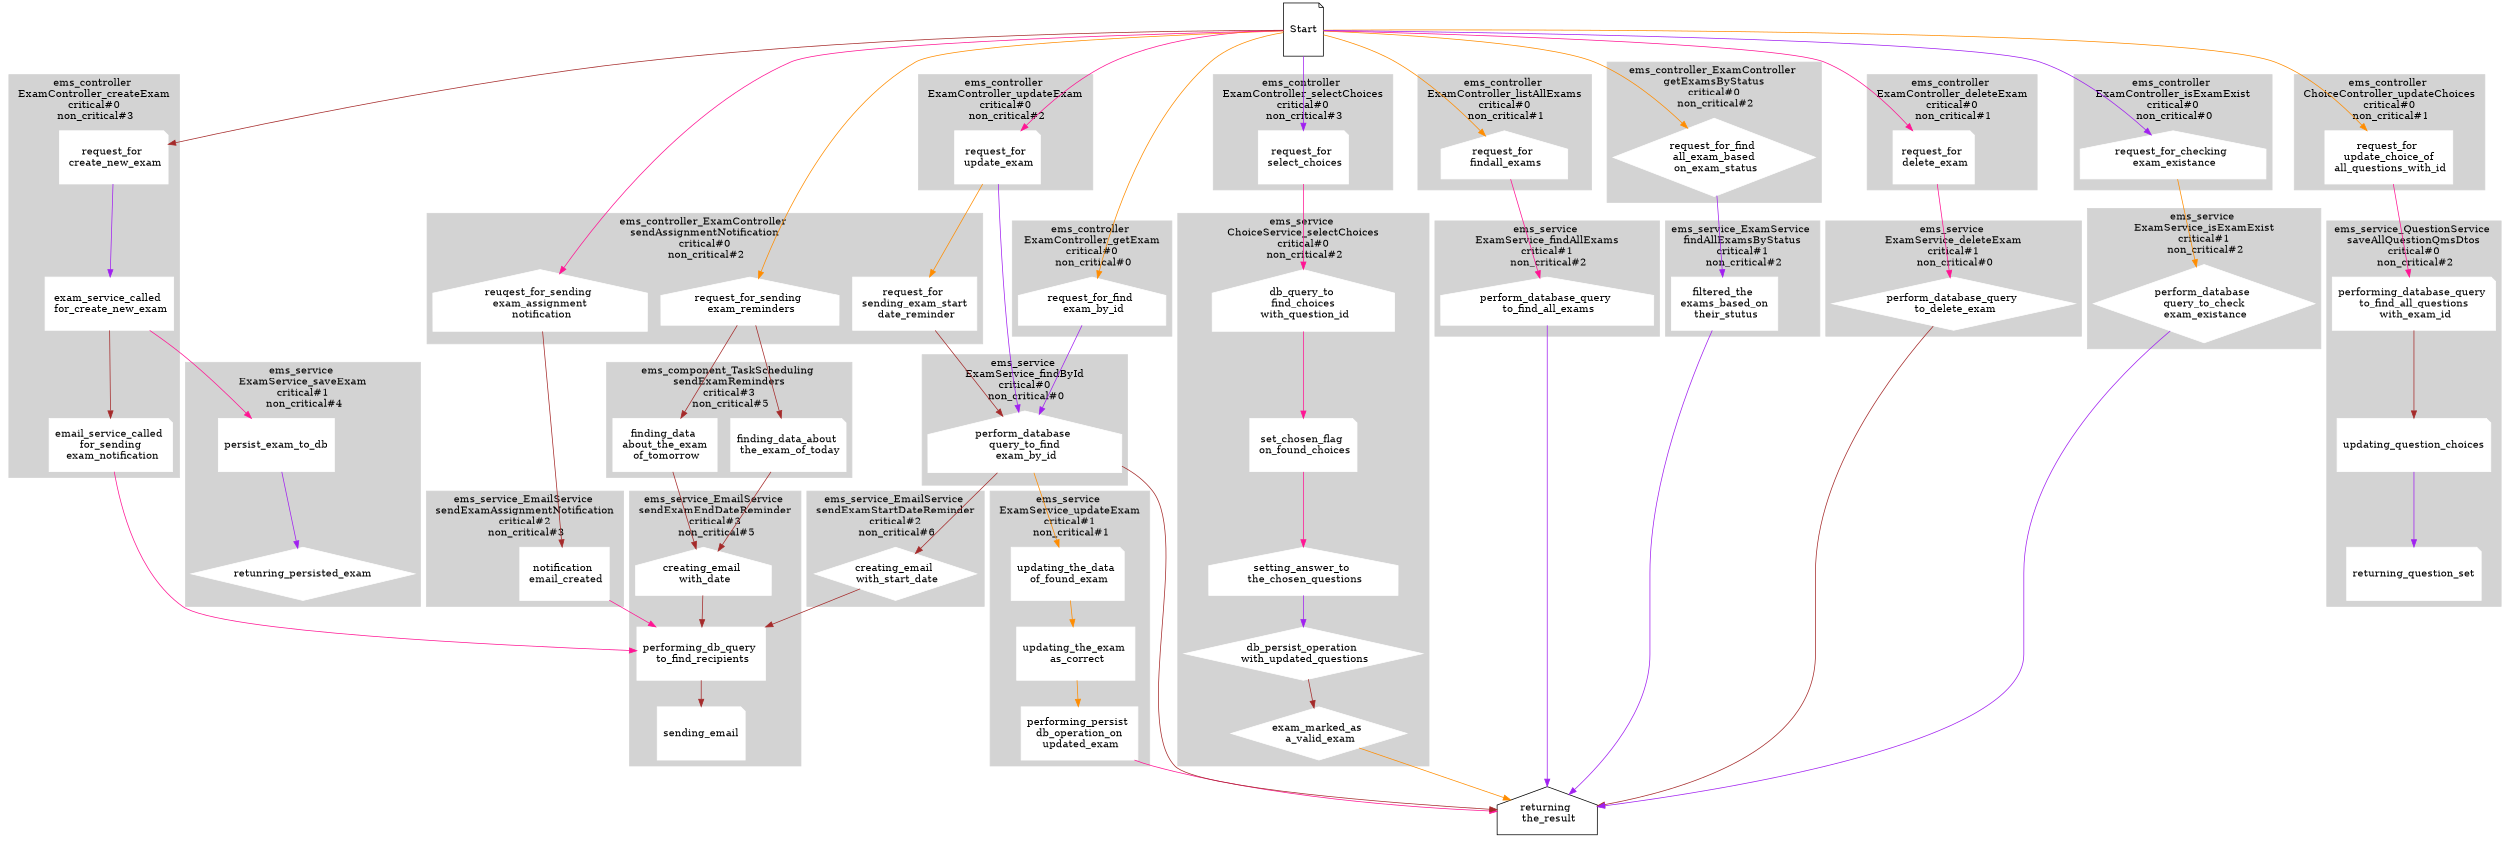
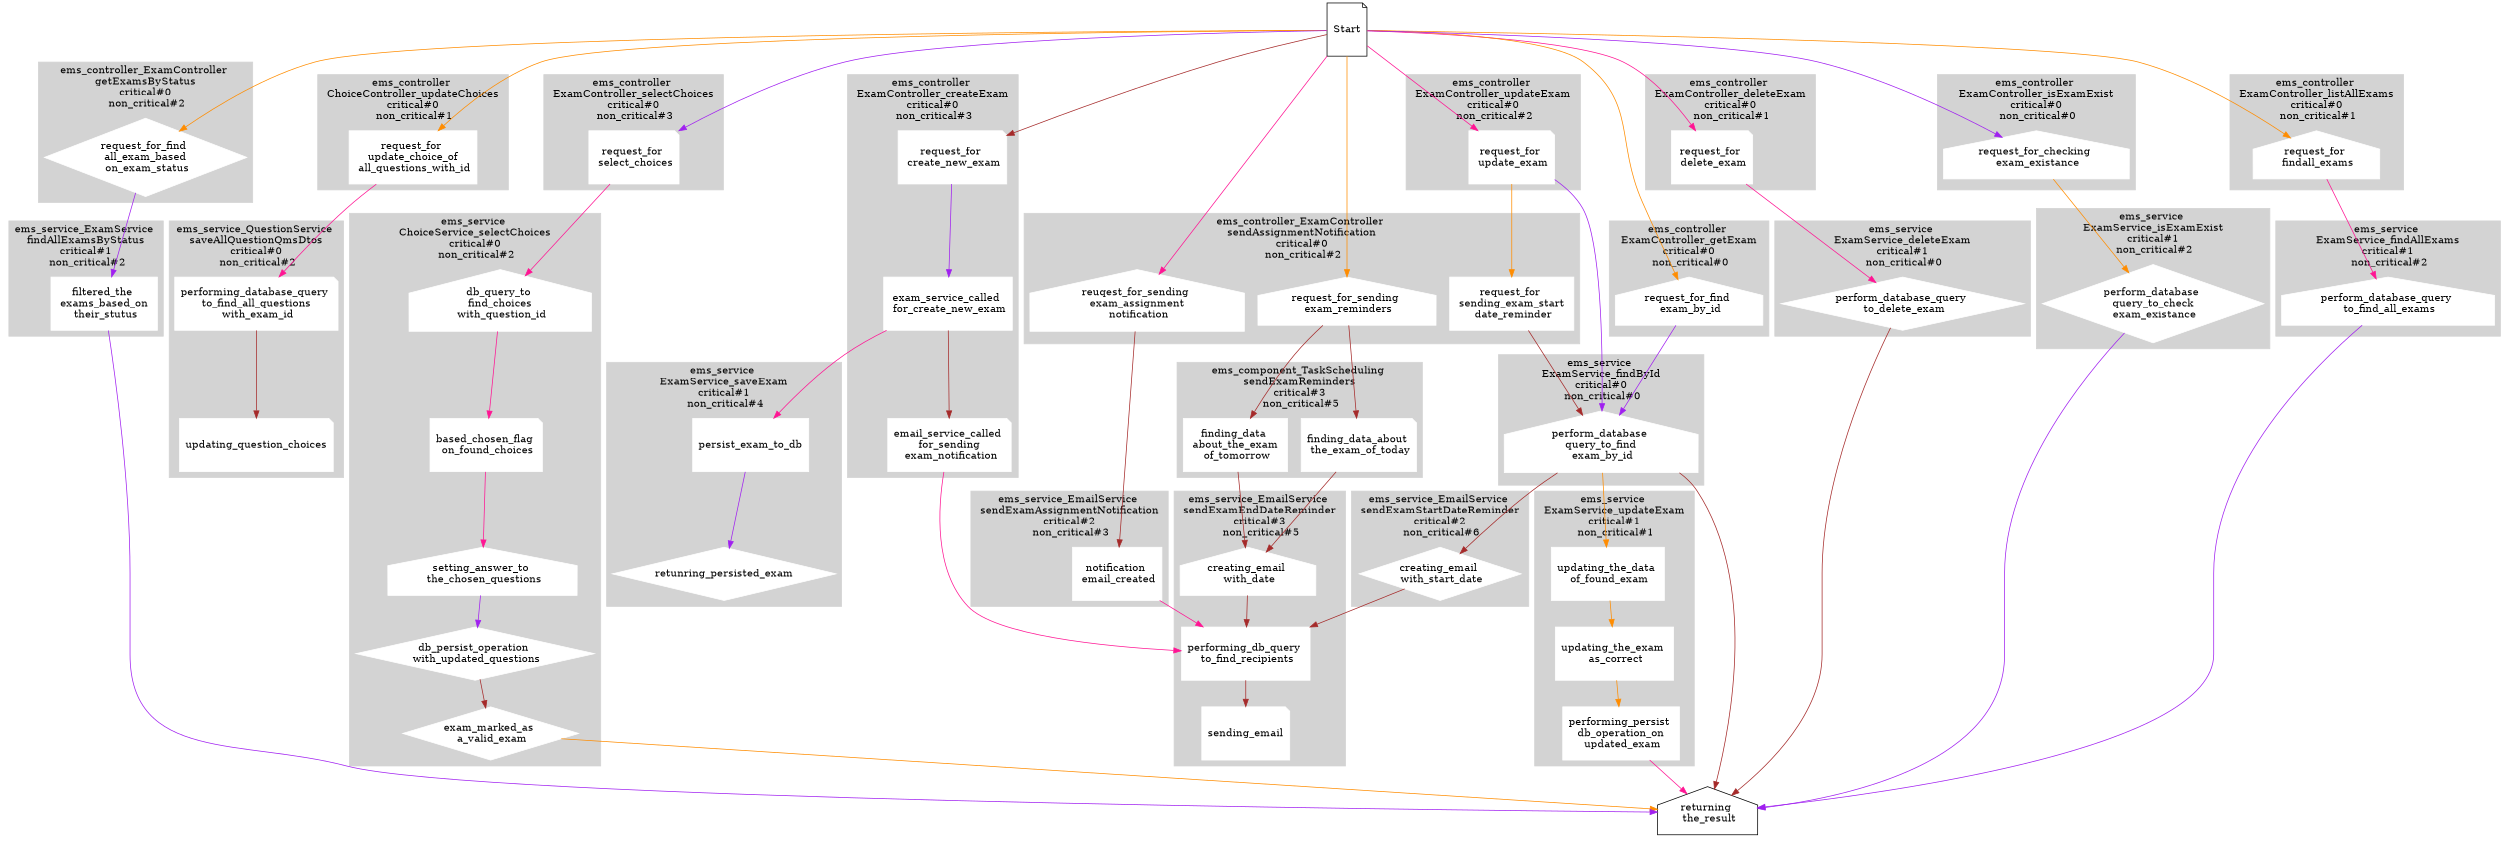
(1303, 445) -> (486, 445)
(1068, 574) -> (1608, 574)
(2414, 574) -> none
